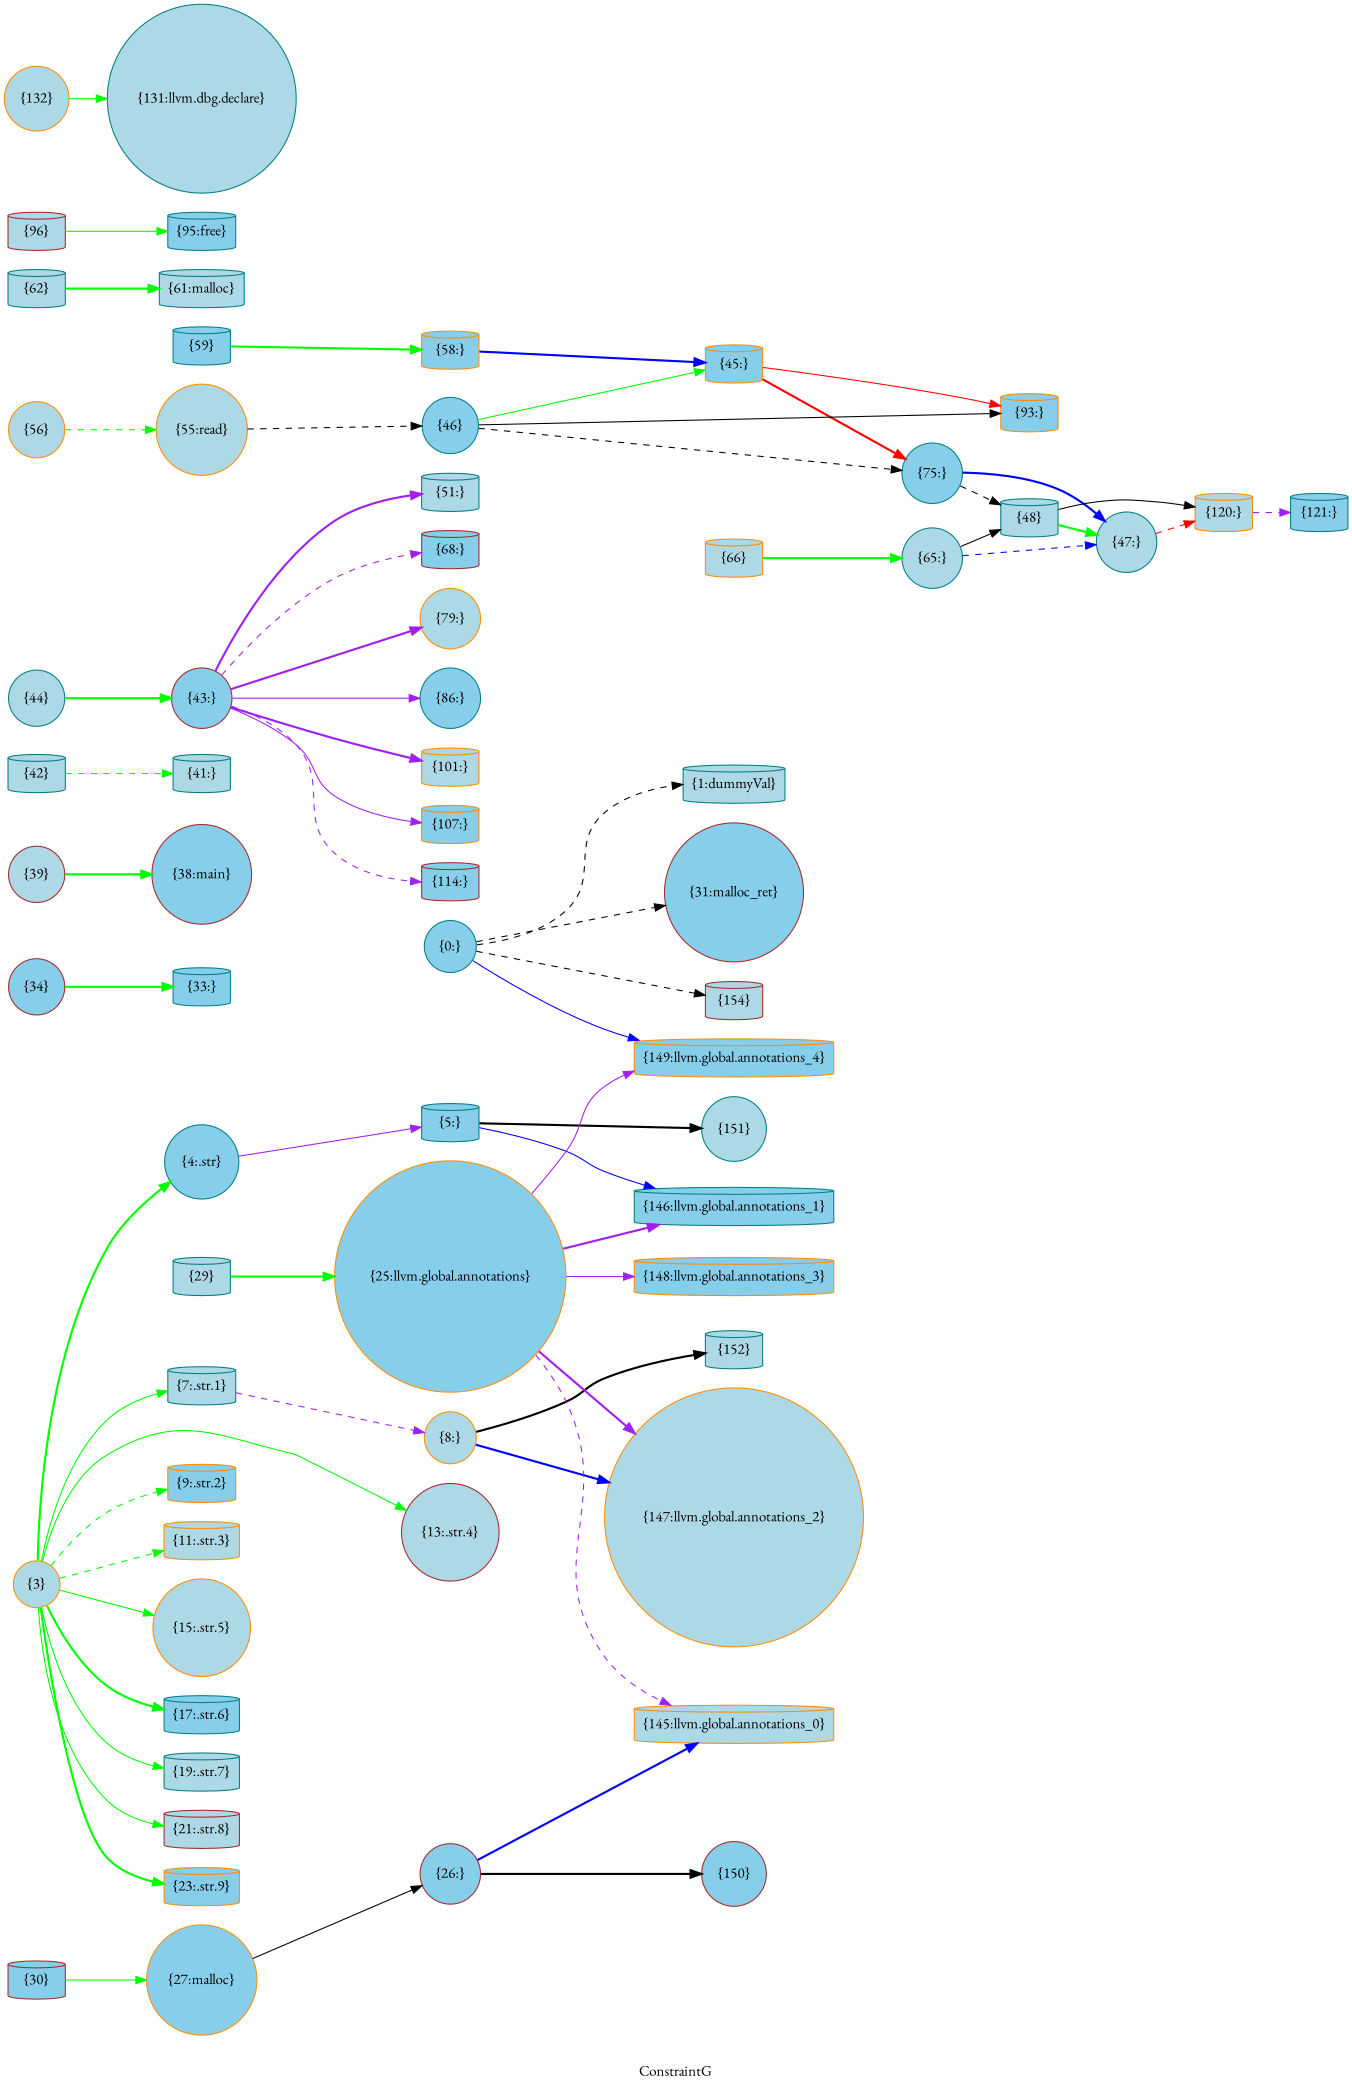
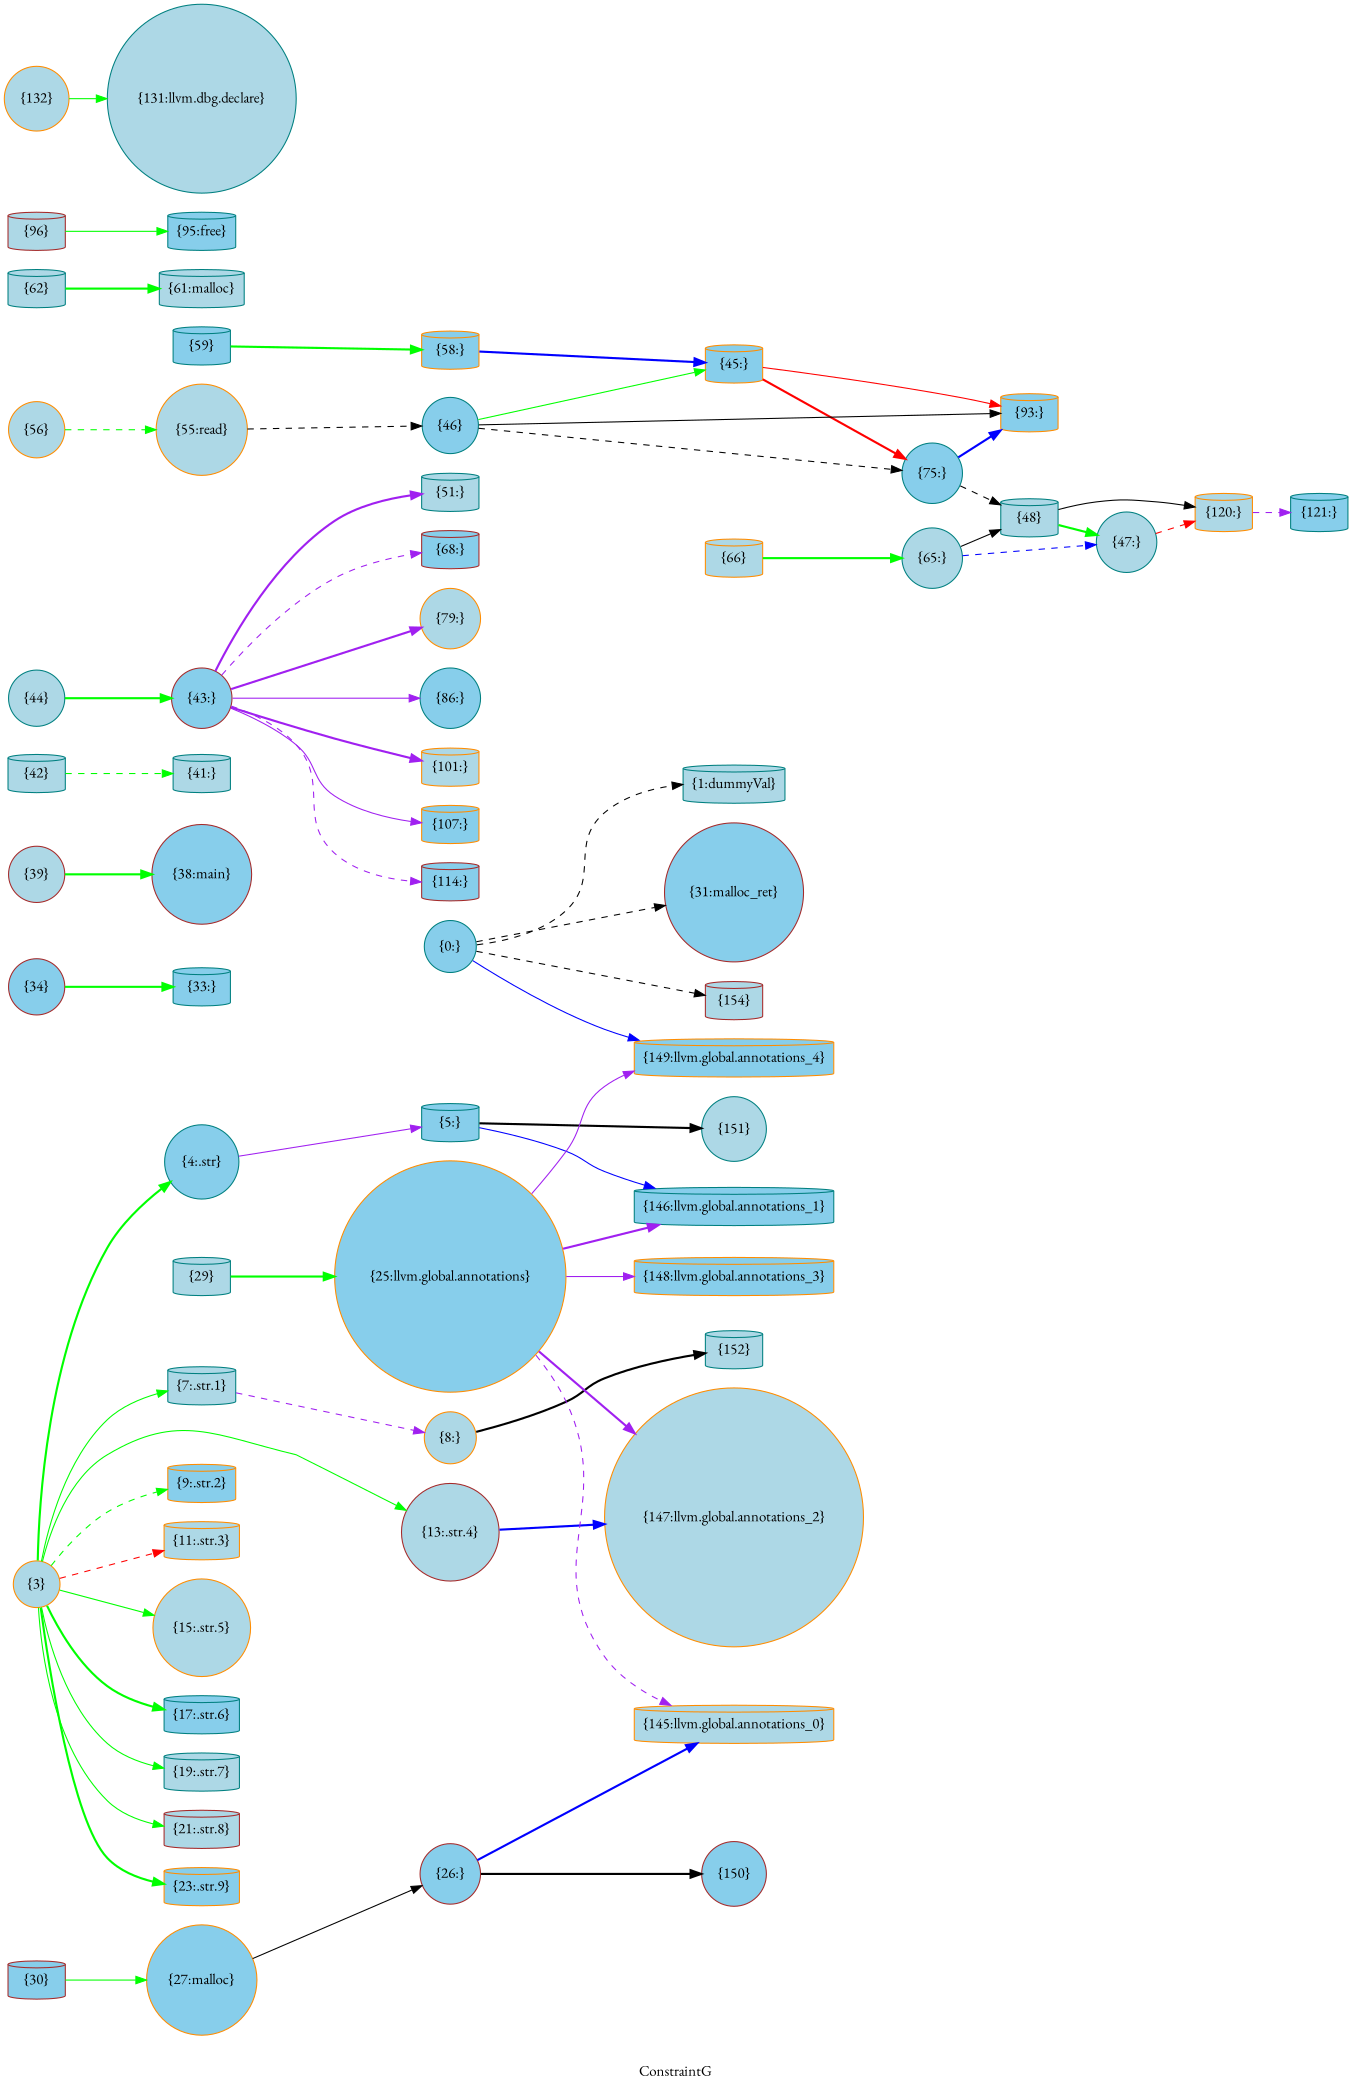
(1034, 481) -> (975, 447)
(537, 1462) -> (546, 1527)
(106, 1566) -> (106, 1566)
